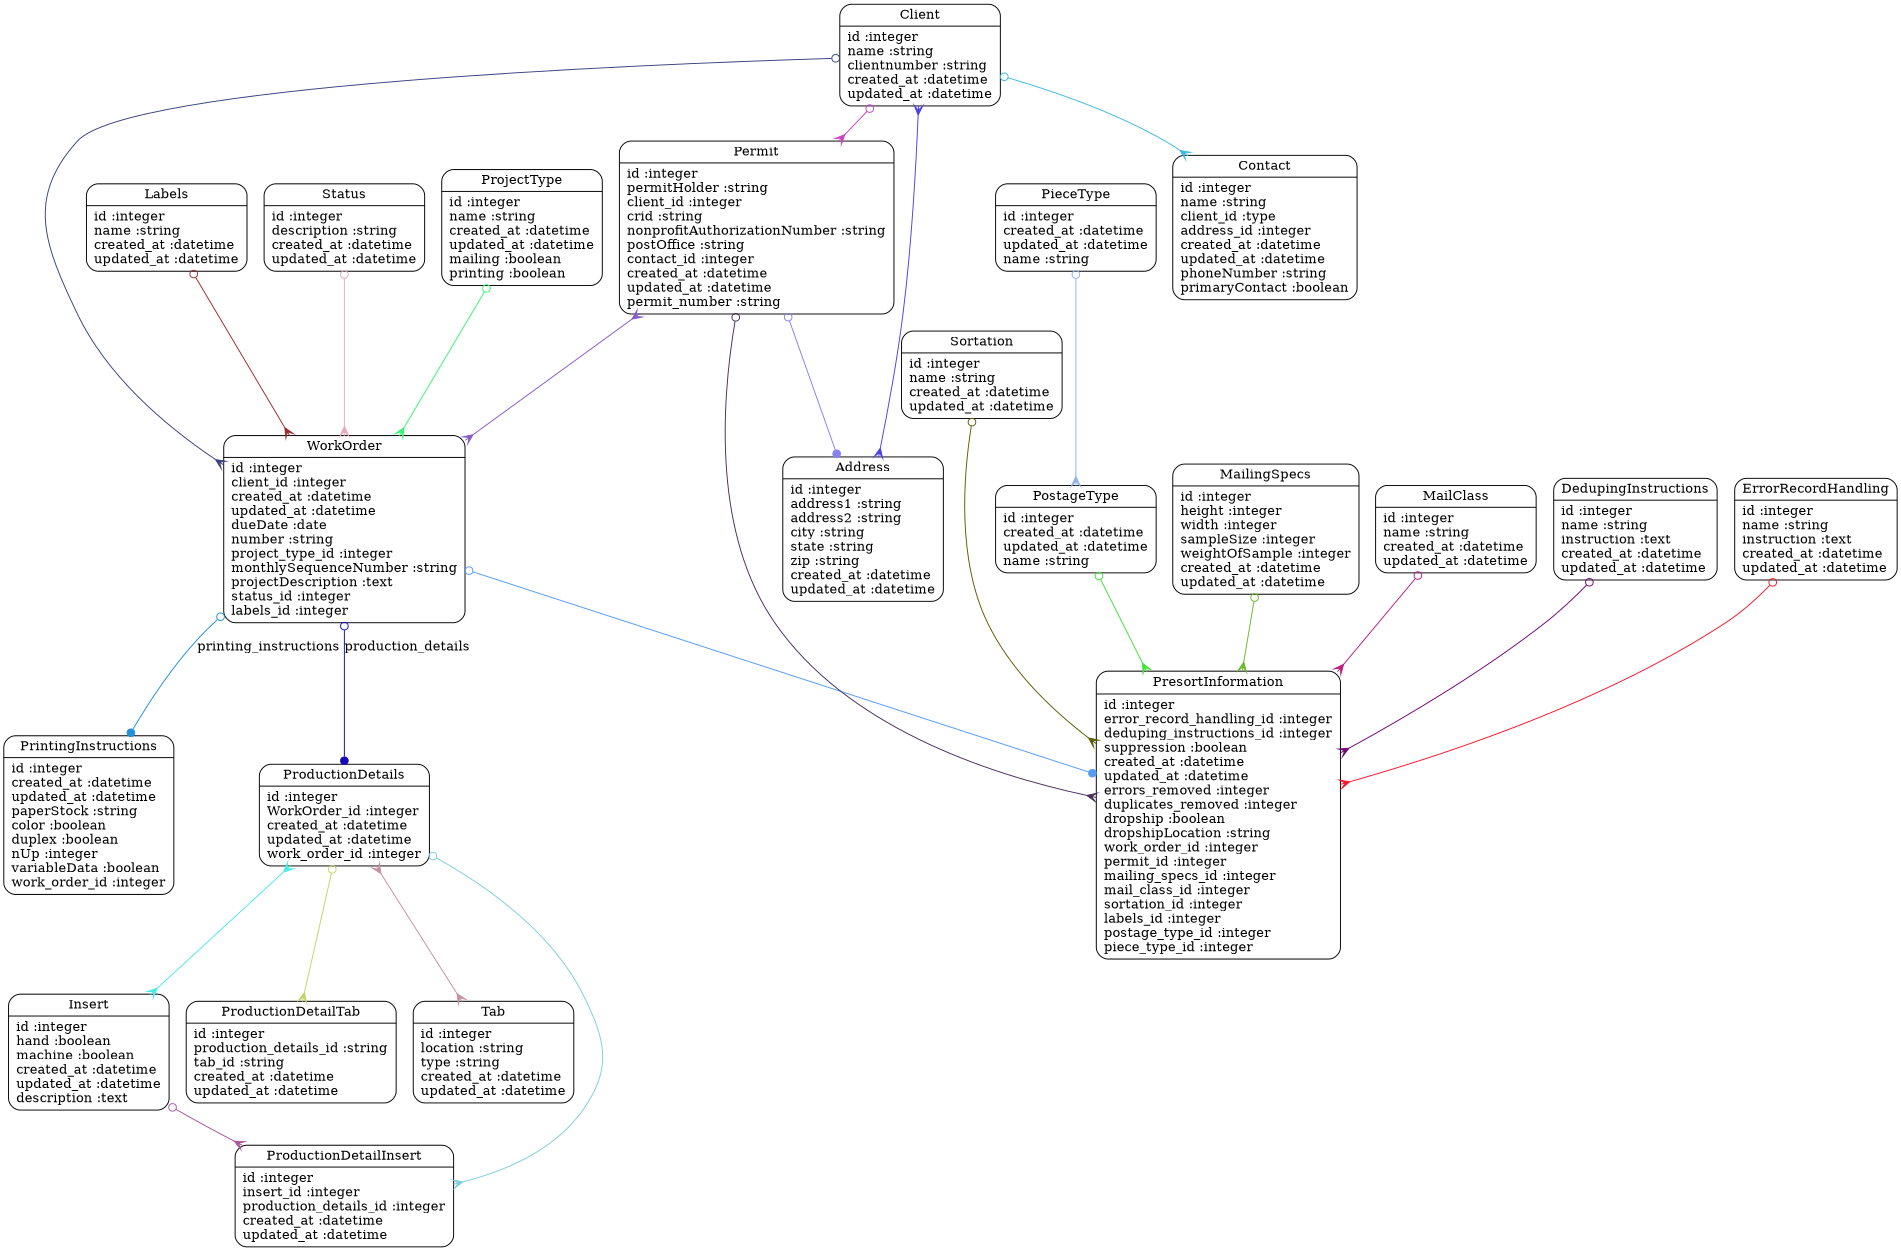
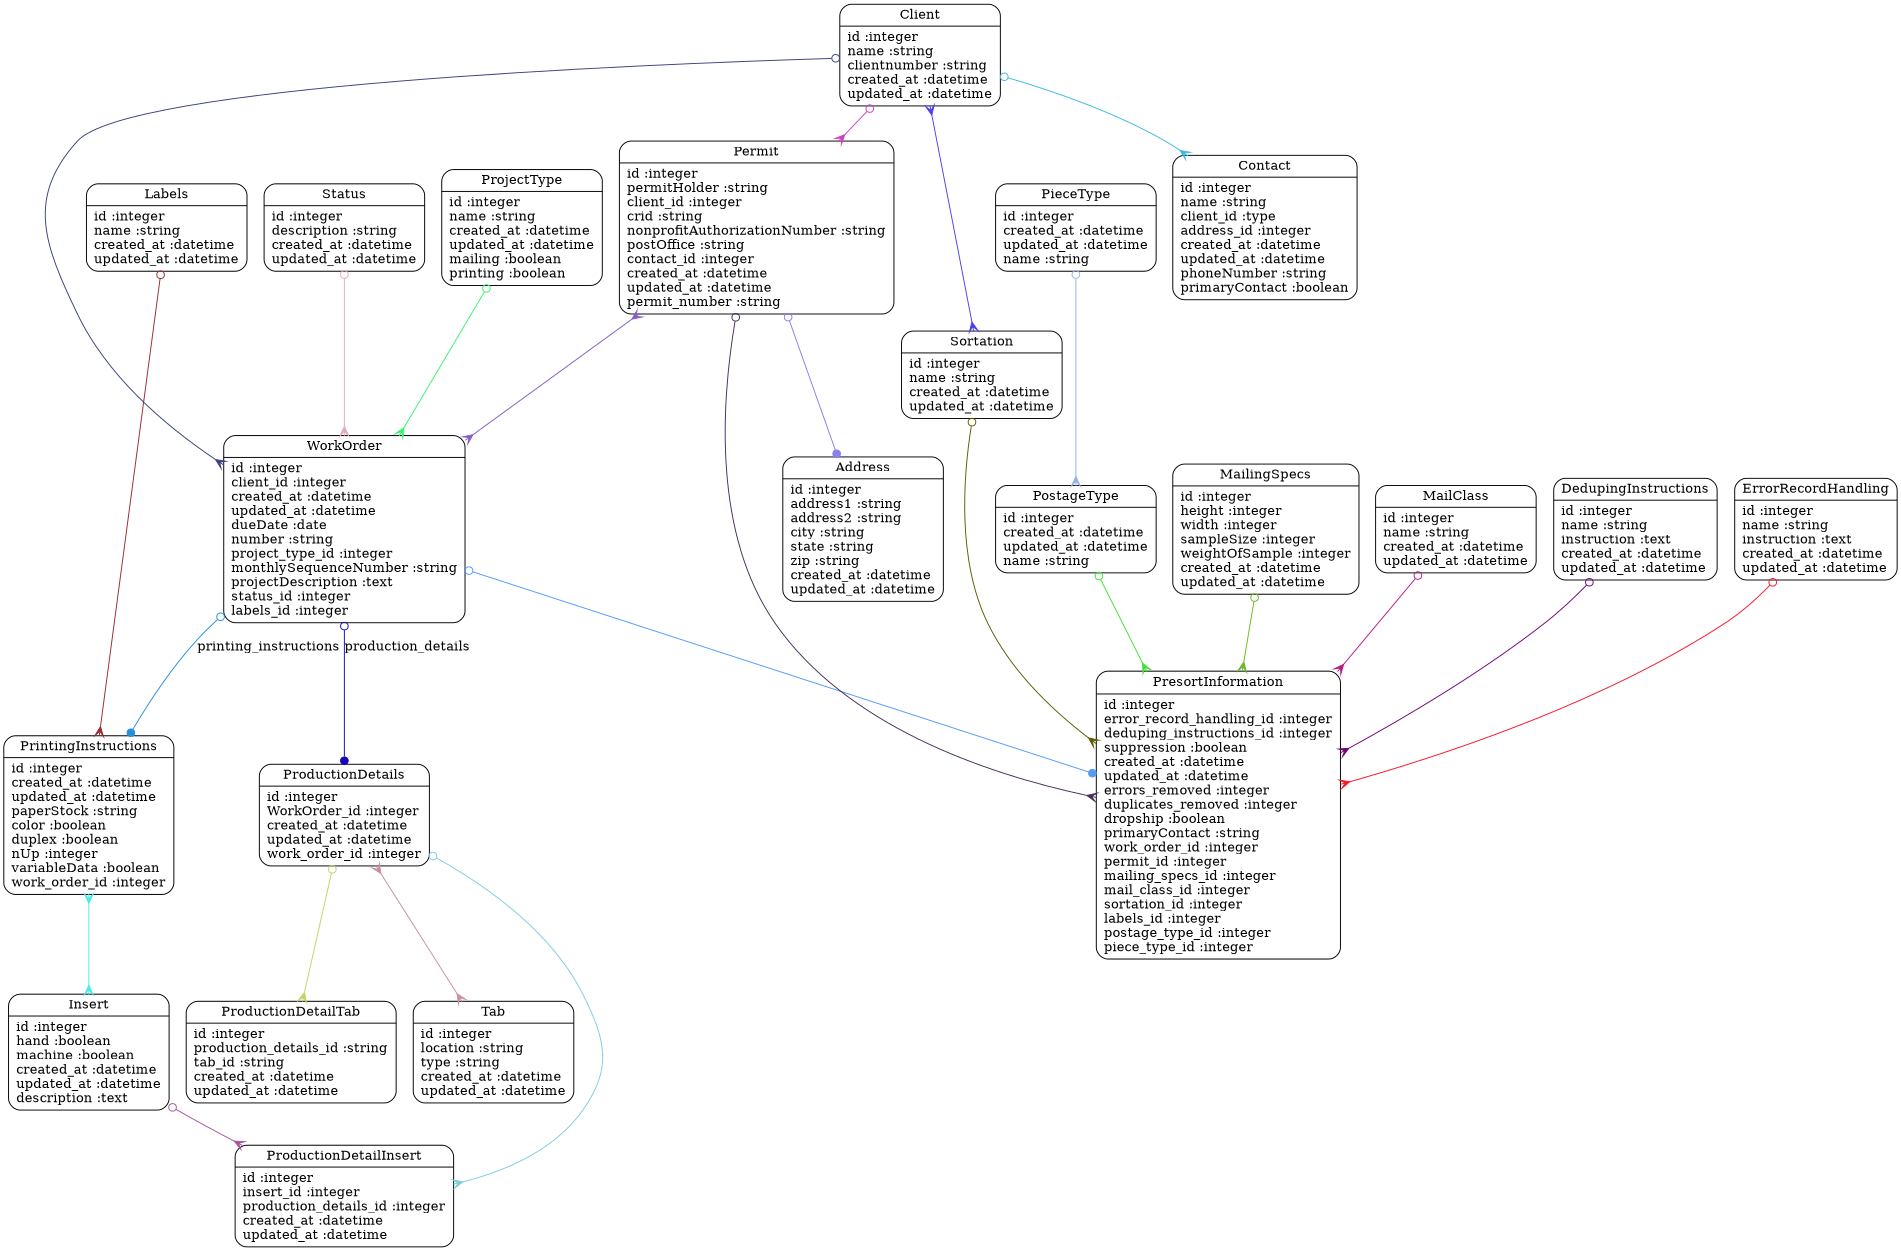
(907, 283) -> (952, 219)
(240, 352) -> (130, 503)
(1188, 833) -> (1182, 833)
(220, 930) -> (89, 944)
